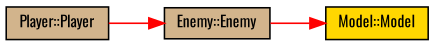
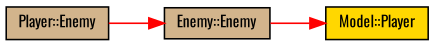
(57, 23) -> (57, 23)
(377, 23) -> (377, 23)
